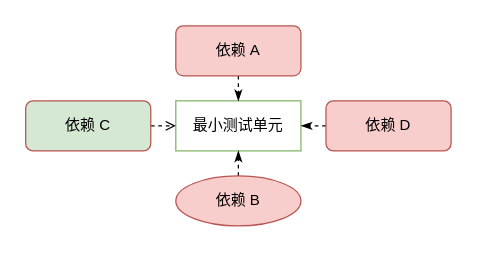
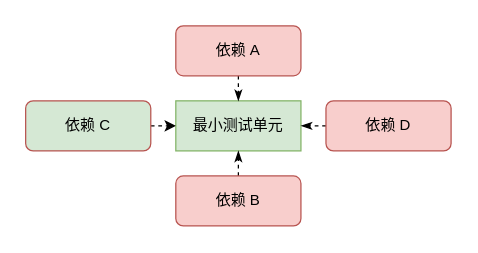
(168, 126) -> (166, 126)
(238, 126) -> (238, 126)
(238, 201) -> (238, 201)
